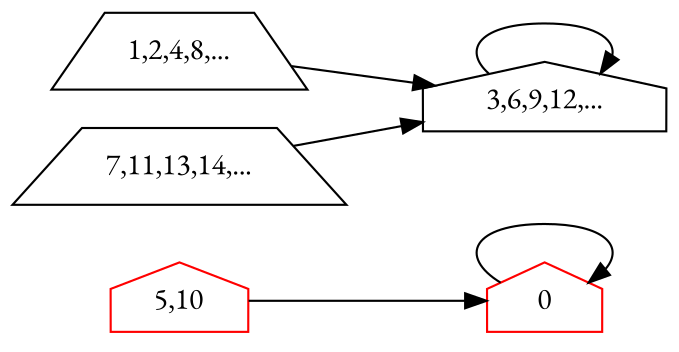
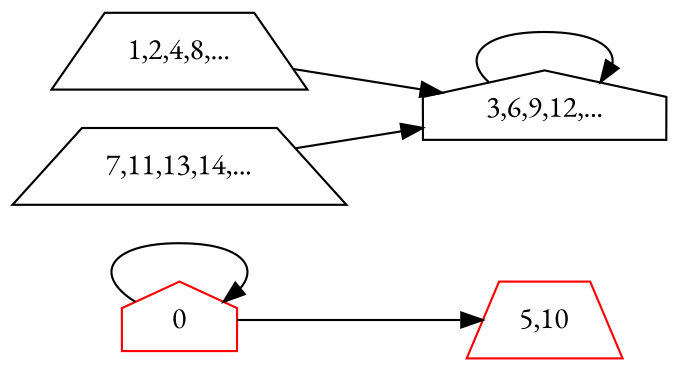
(179, 301) -> (545, 320)
(357, 301) -> (349, 320)
